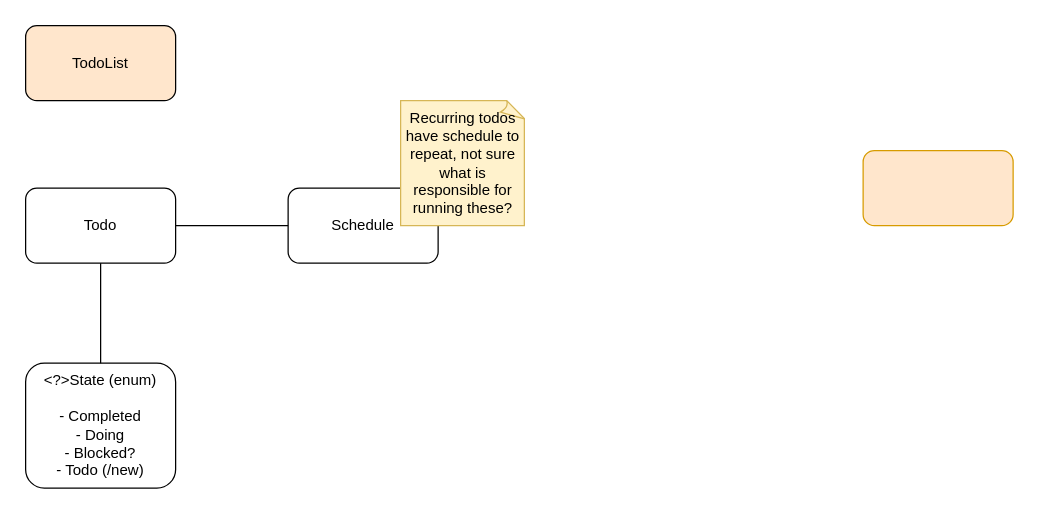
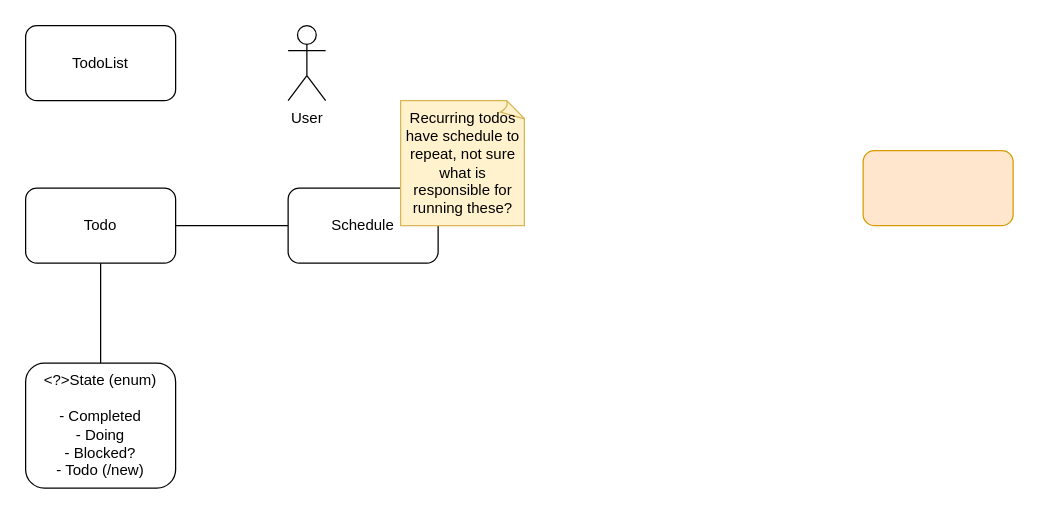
(101, 63) -> (101, 63)
none -> (307, 63)
